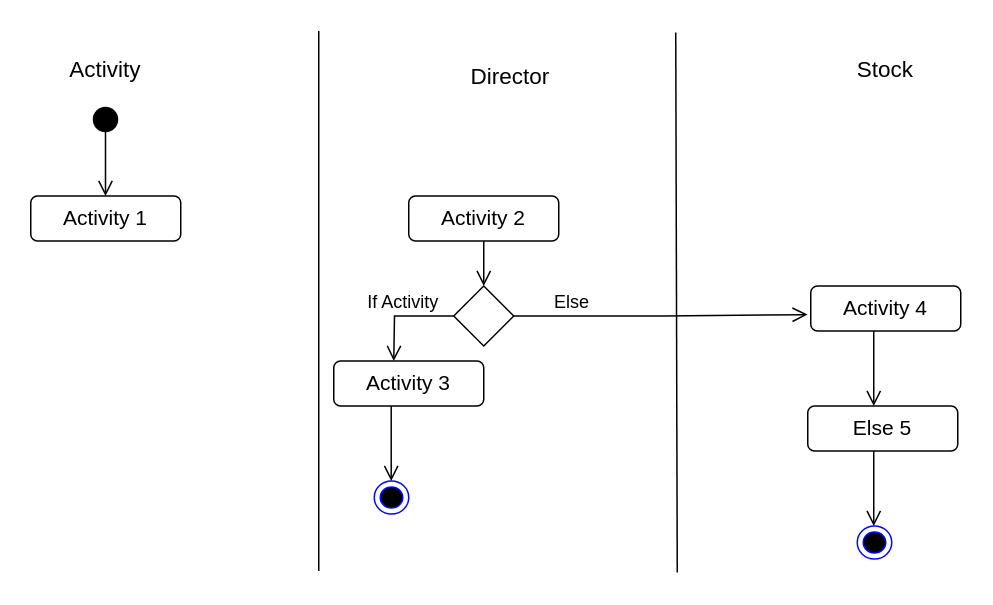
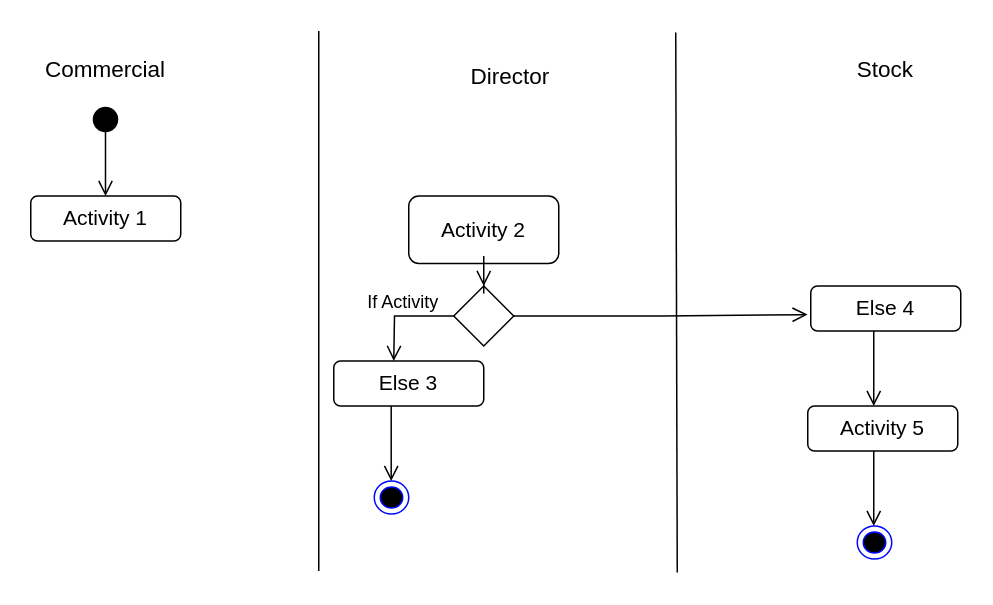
(106, 68) -> (106, 68)
(484, 218) -> (484, 230)
(572, 302) -> none
(886, 308) -> (886, 308)
(409, 383) -> (409, 383)
(883, 428) -> (883, 428)
